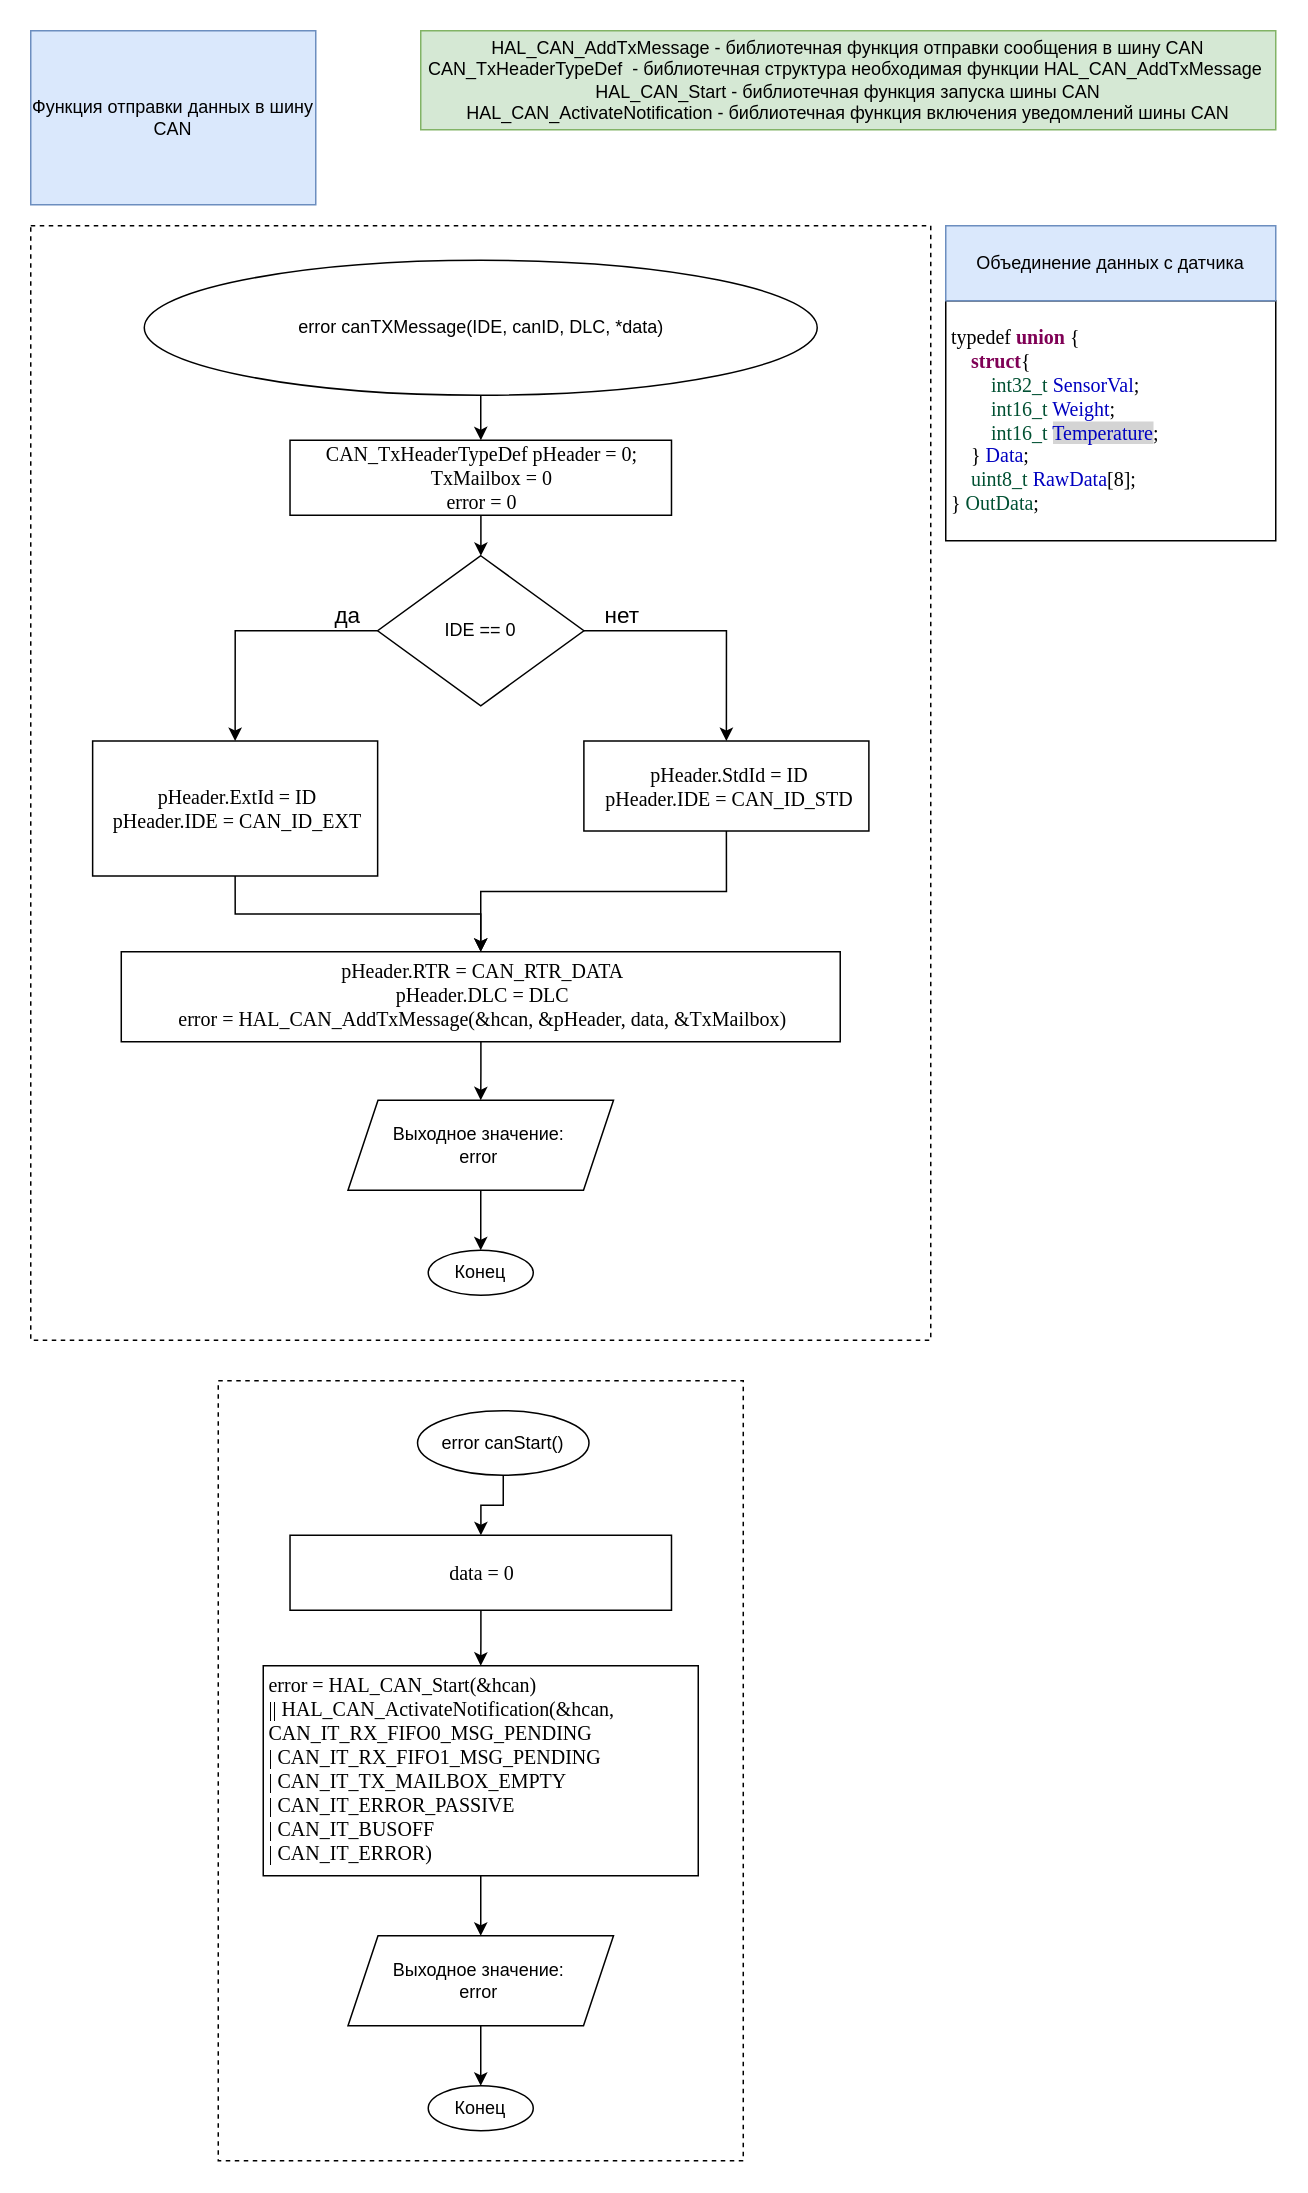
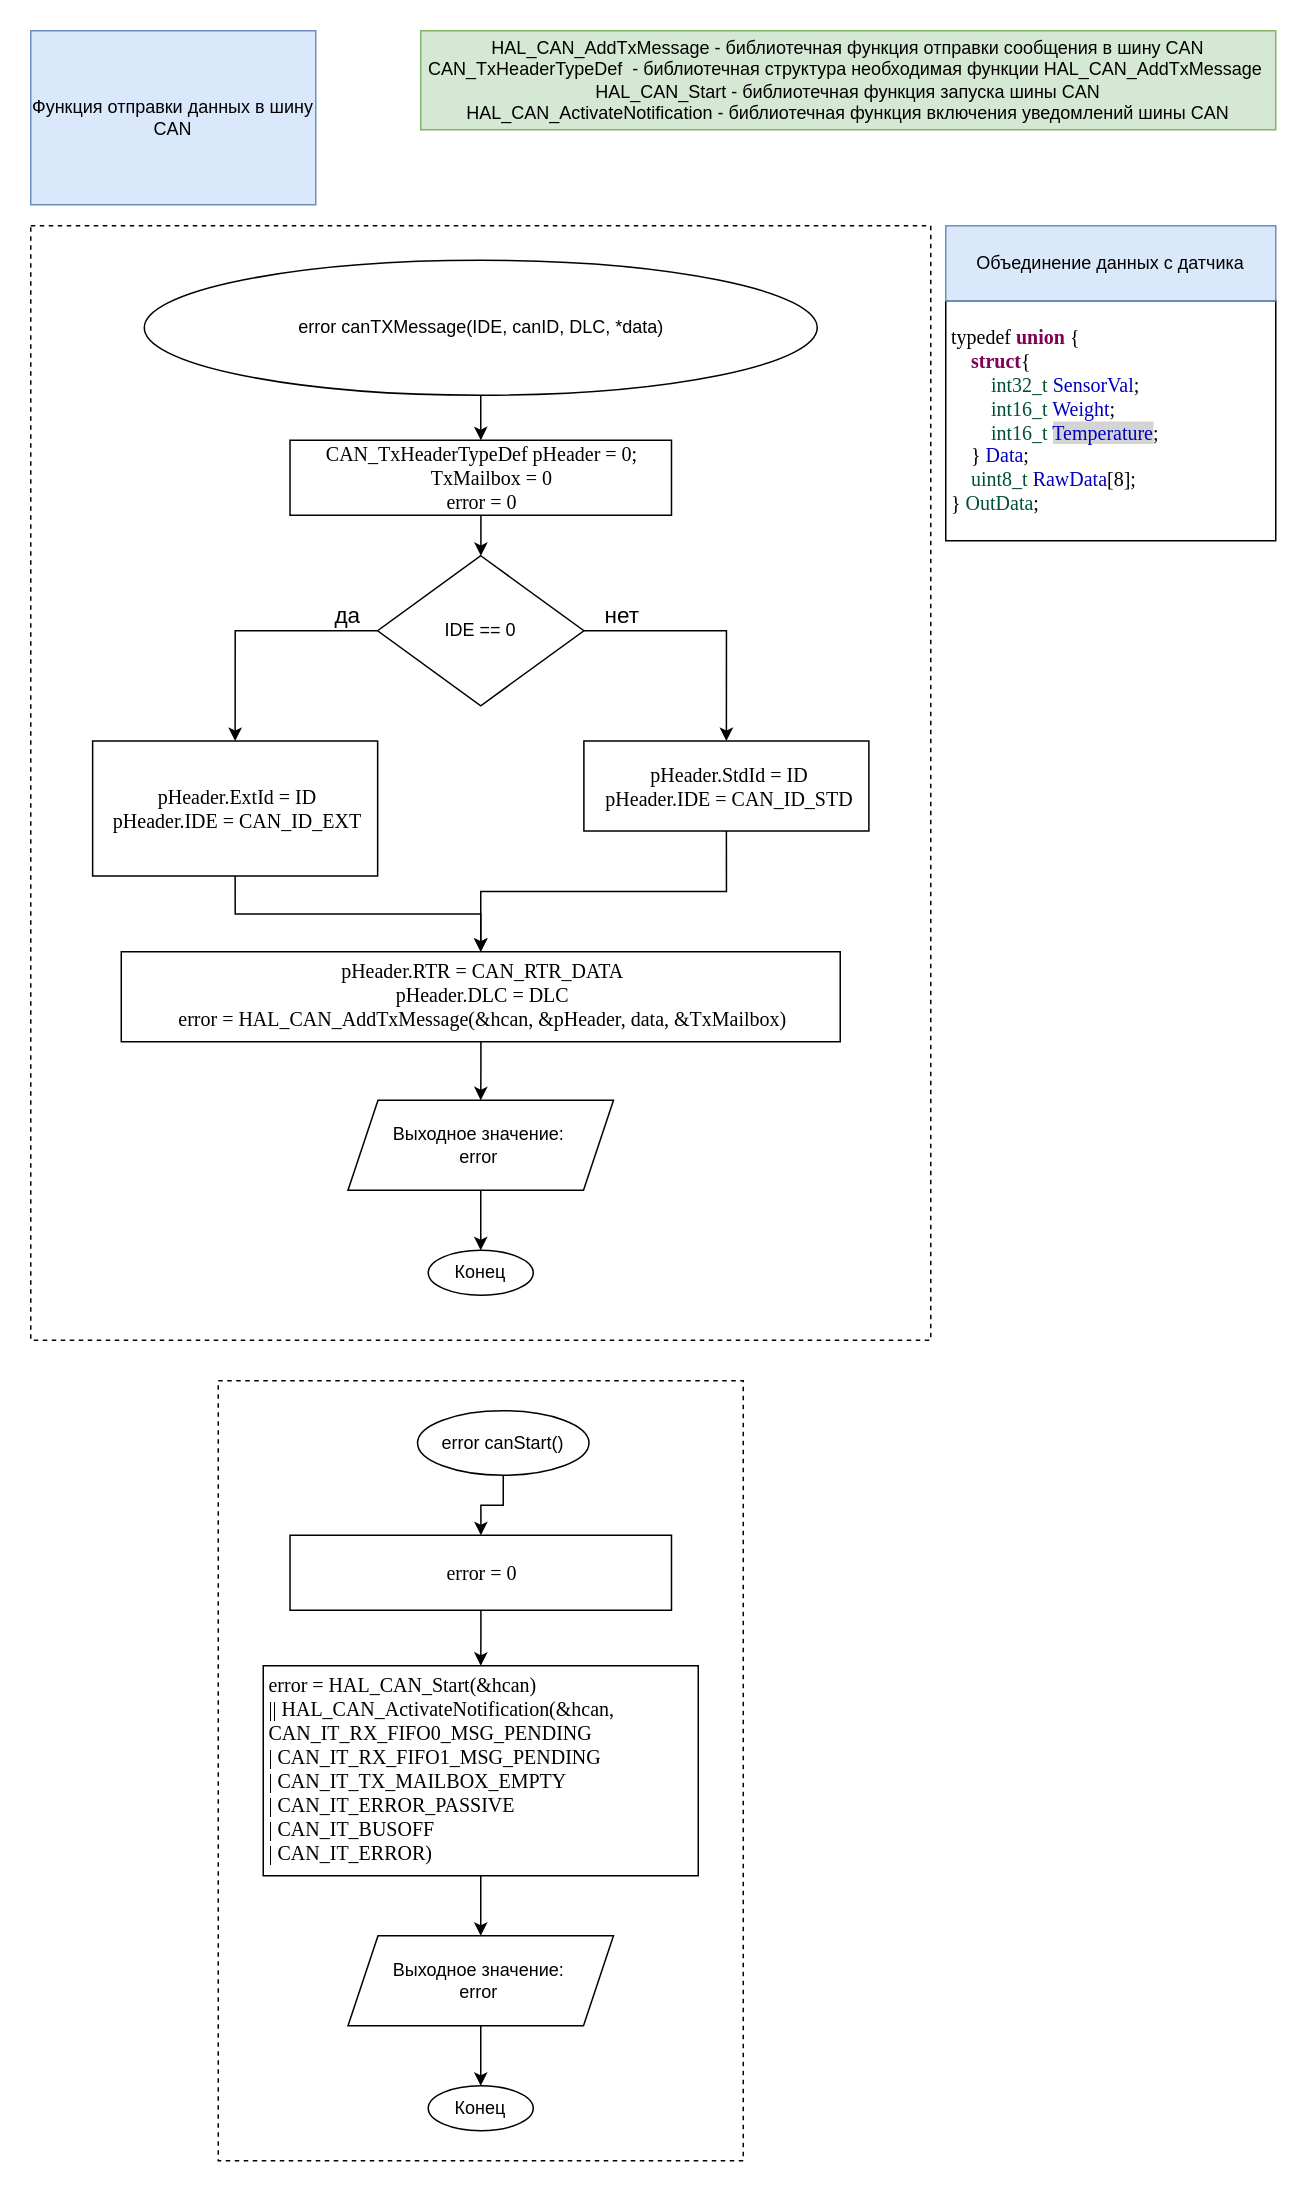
(481, 1573) -> (481, 1573)
